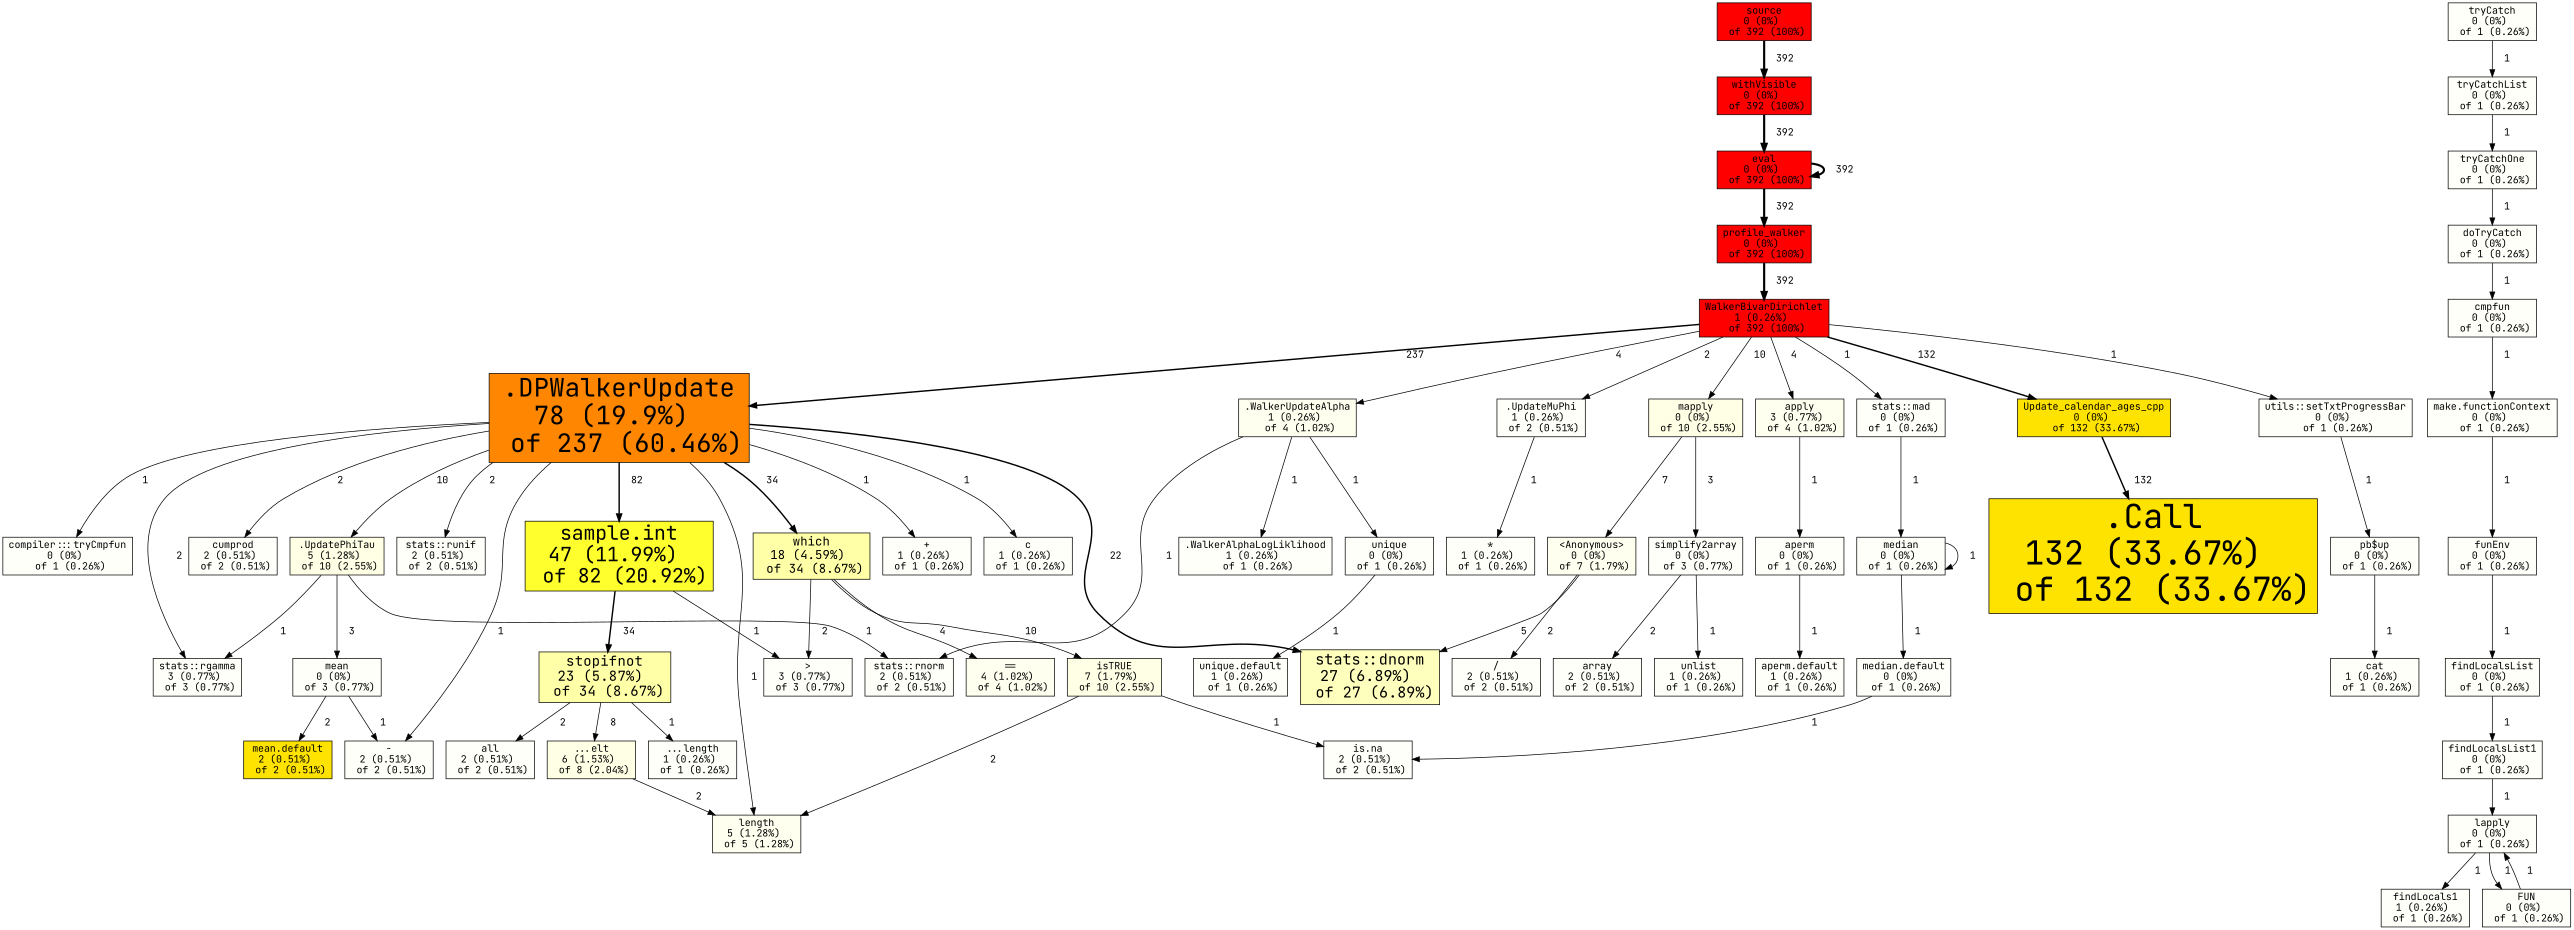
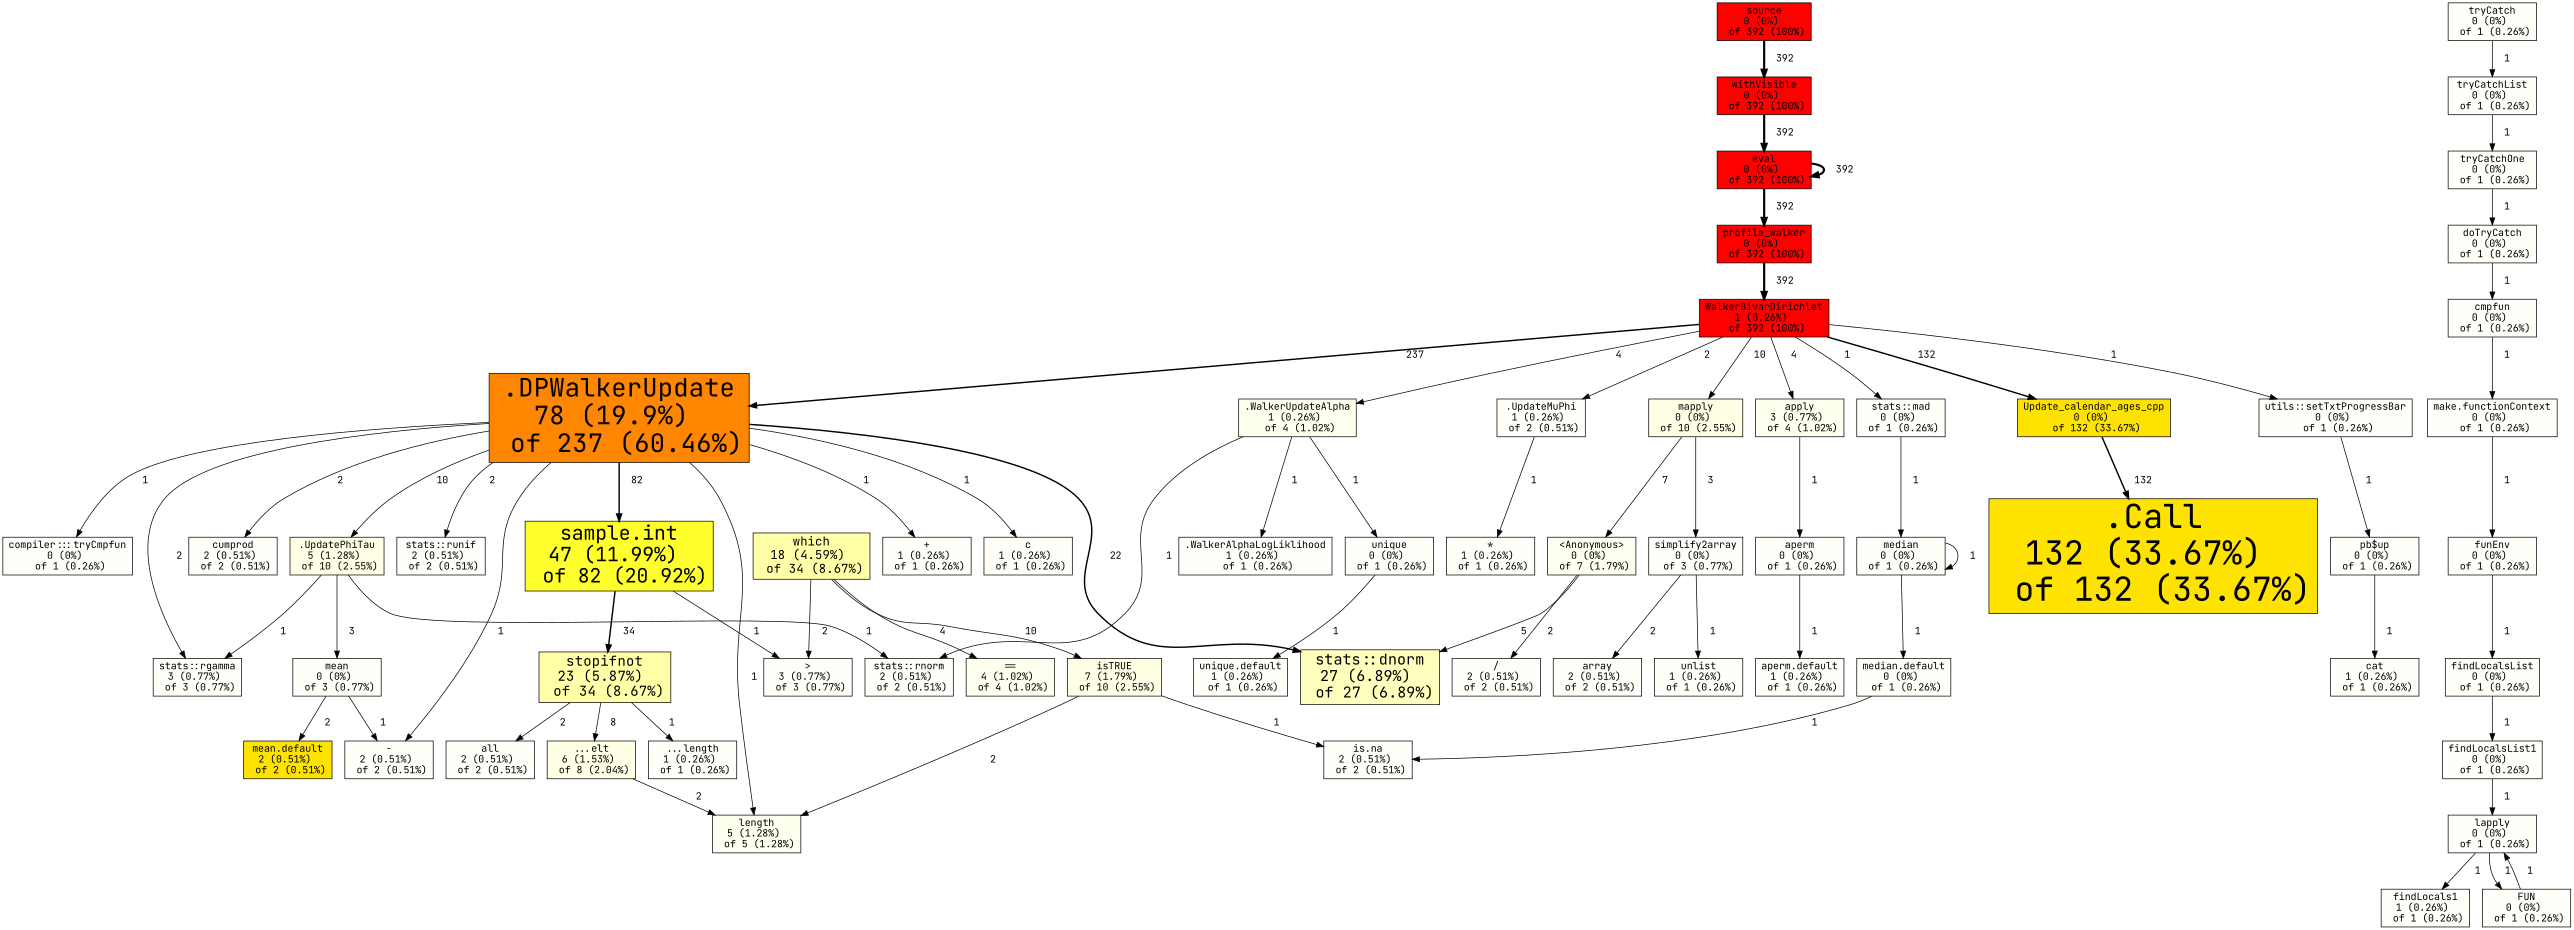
(761, 491) -> none
